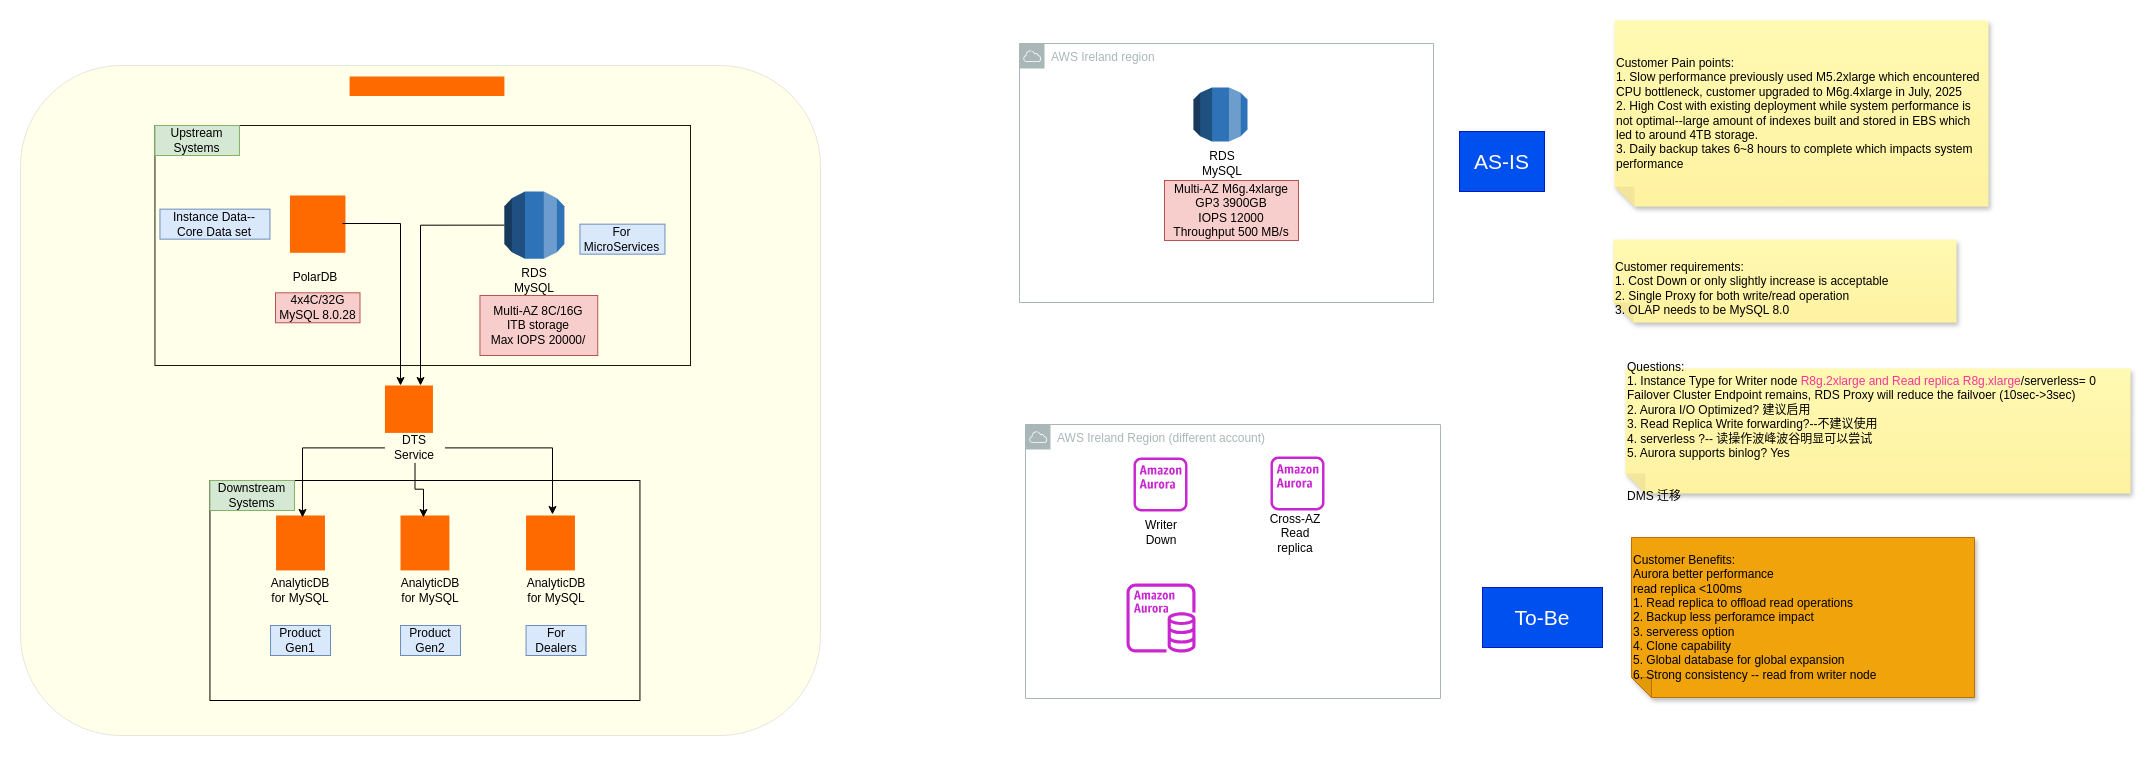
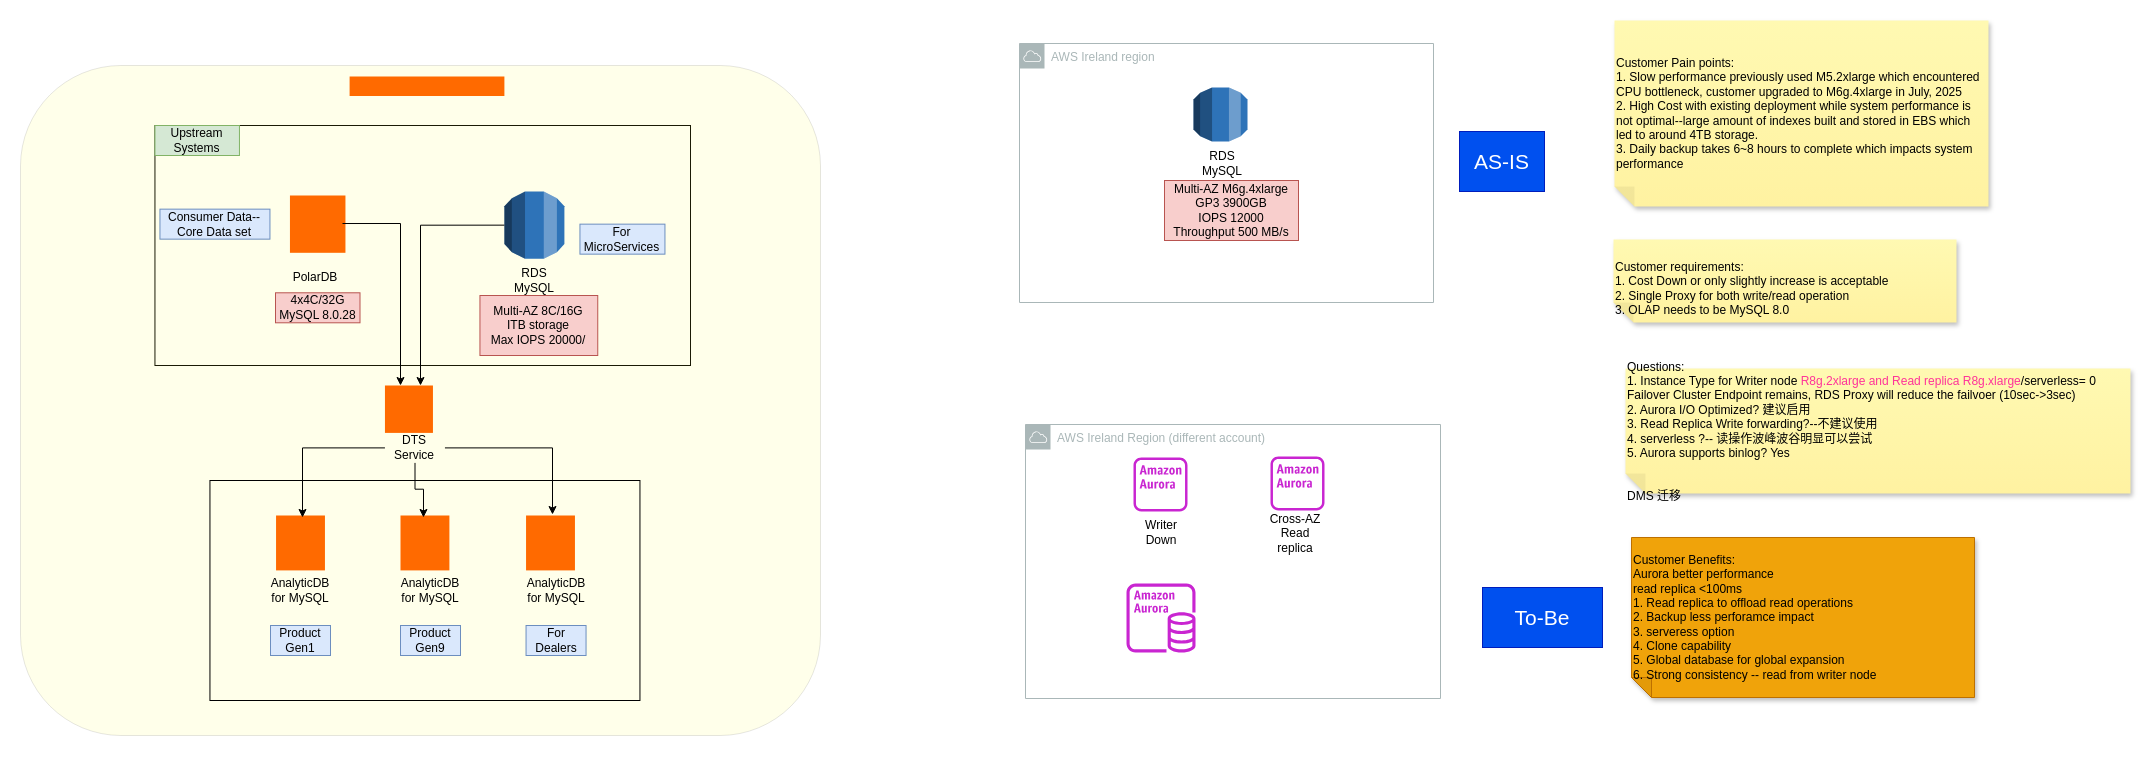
(215, 225) -> (215, 225)
(252, 496) -> none
(431, 641) -> (431, 641)
